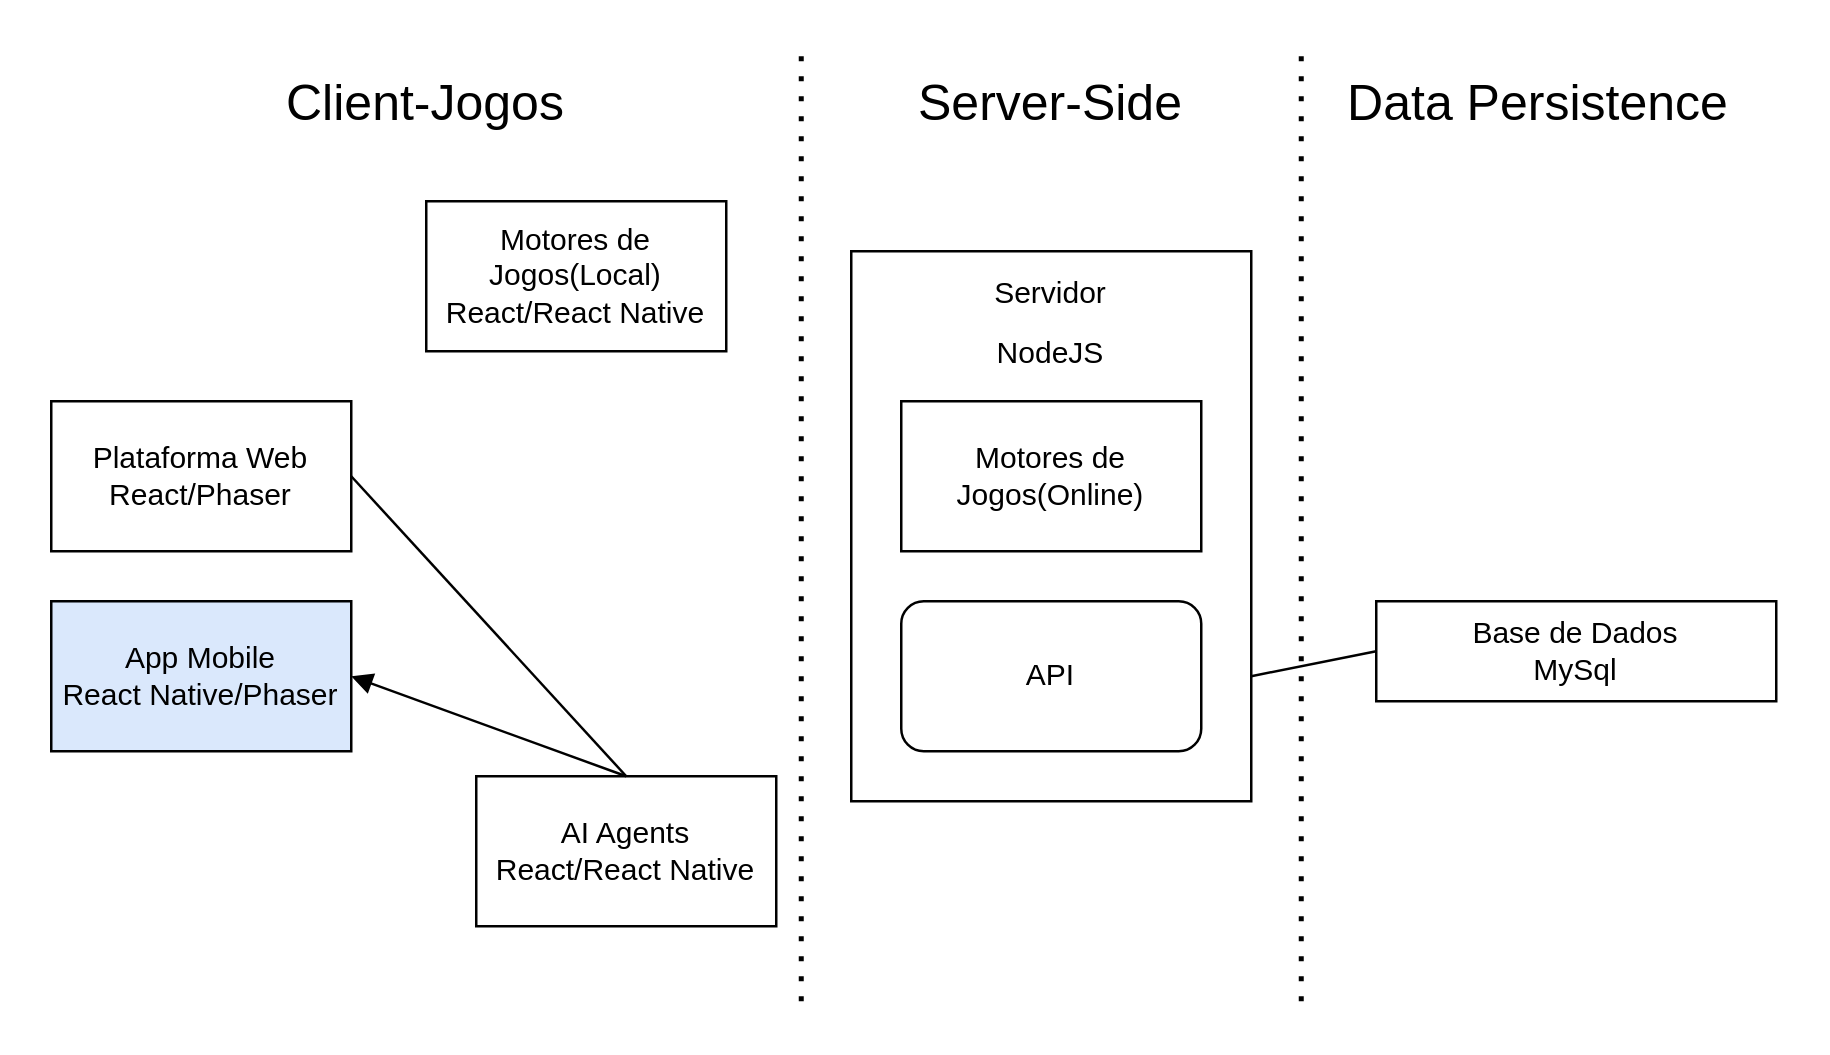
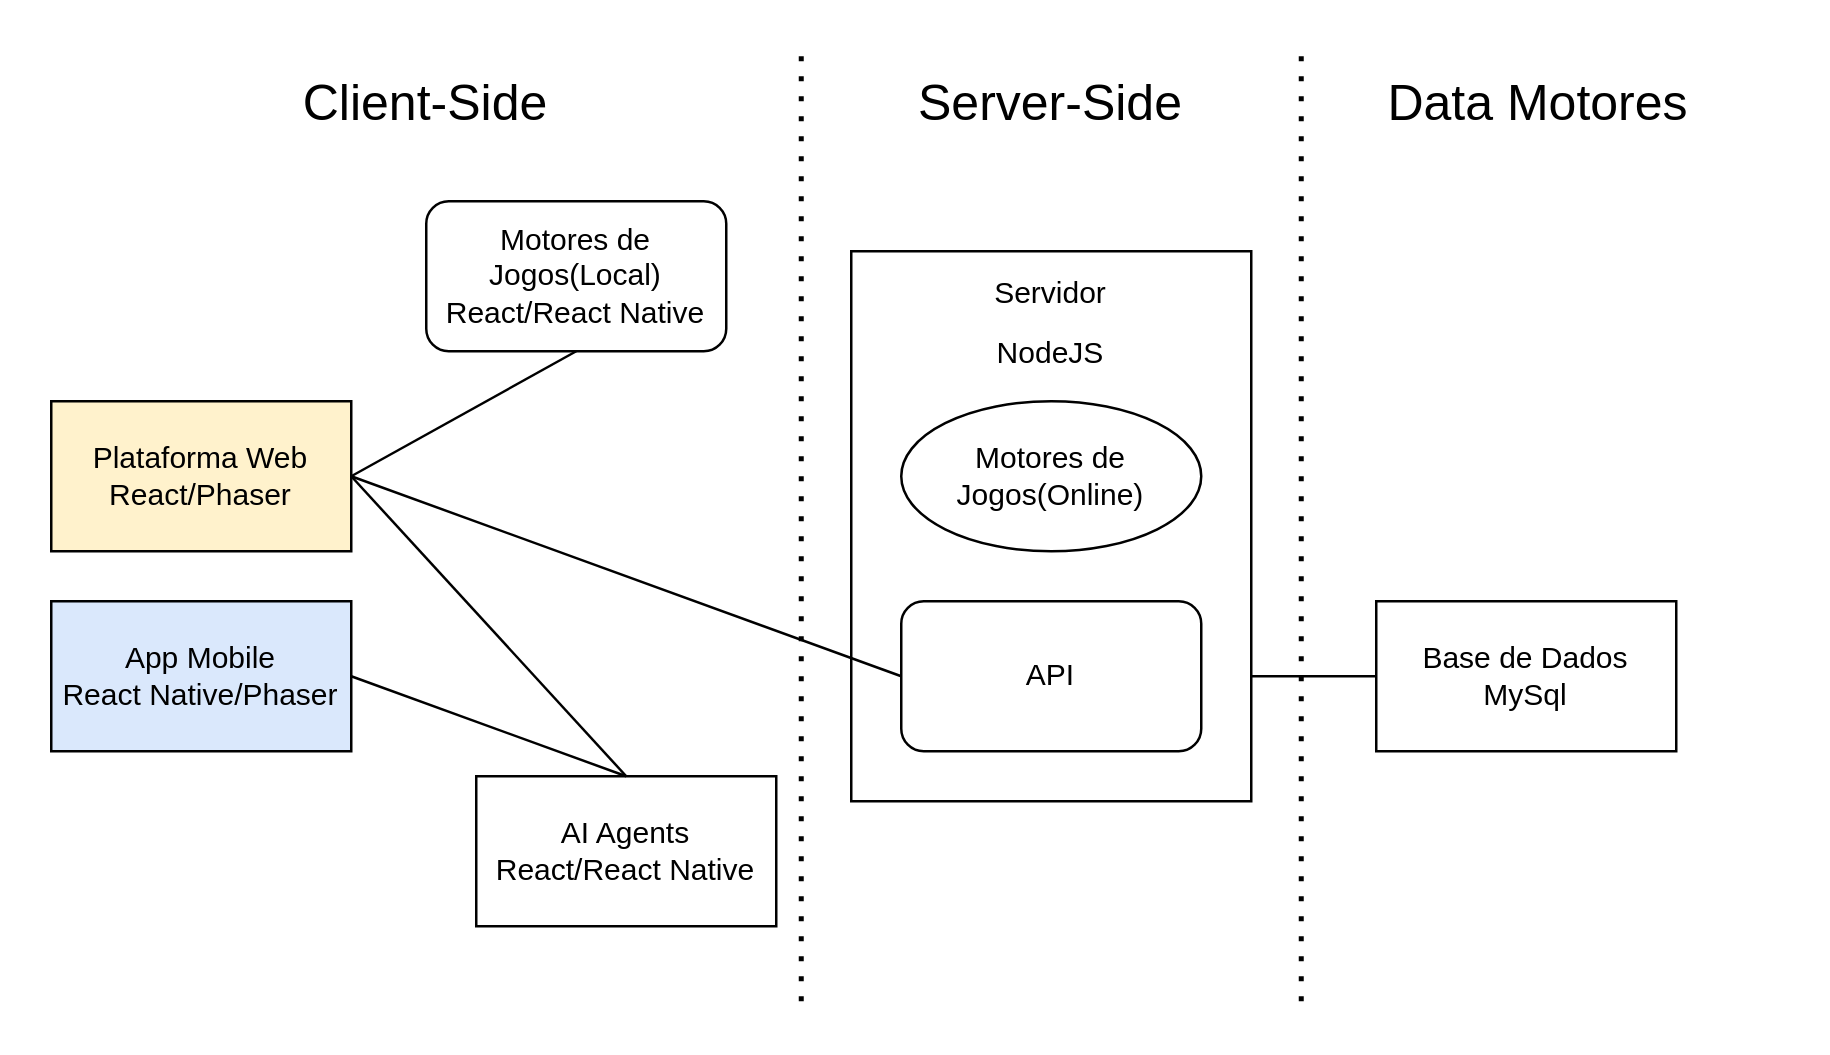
(426, 101) -> (426, 101)
(1539, 101) -> (1539, 101)
(576, 276) -> (576, 276)
none -> (466, 413)
(201, 476) -> (201, 476)
(1051, 476) -> (1051, 476)
none -> (577, 558)
(1576, 651) -> (1526, 676)
(371, 684) -> (363, 680)
